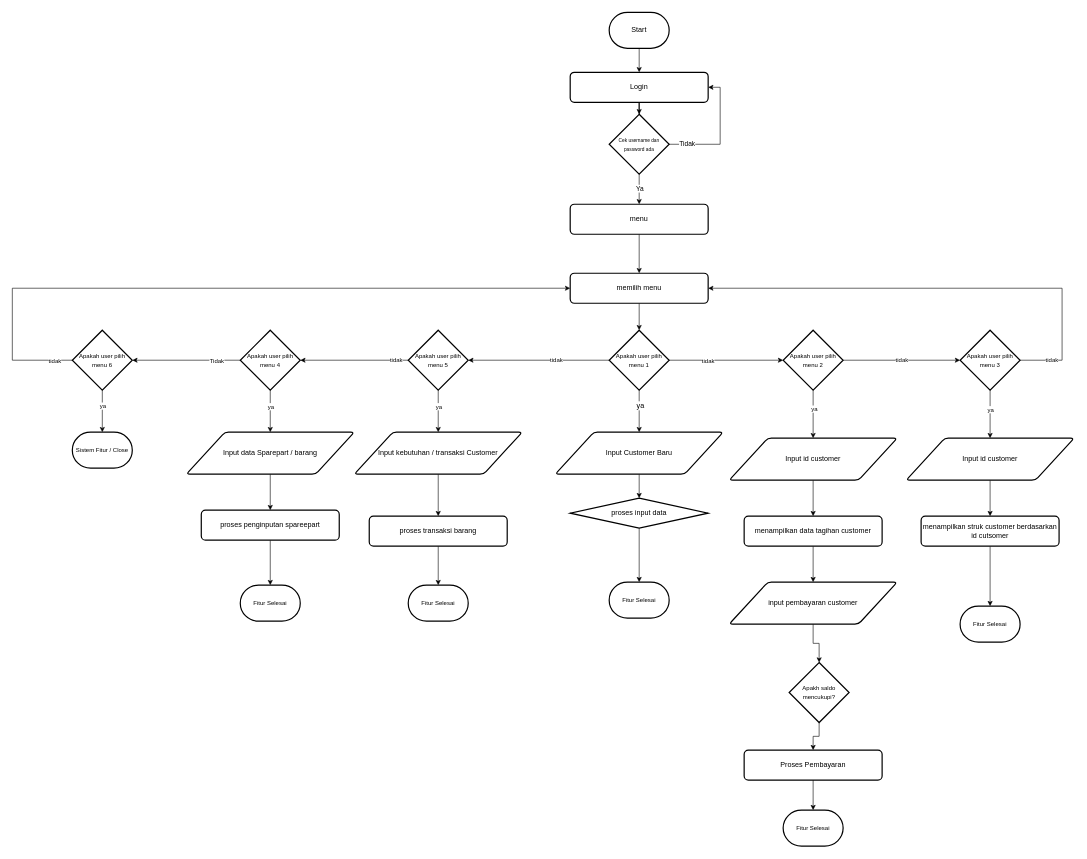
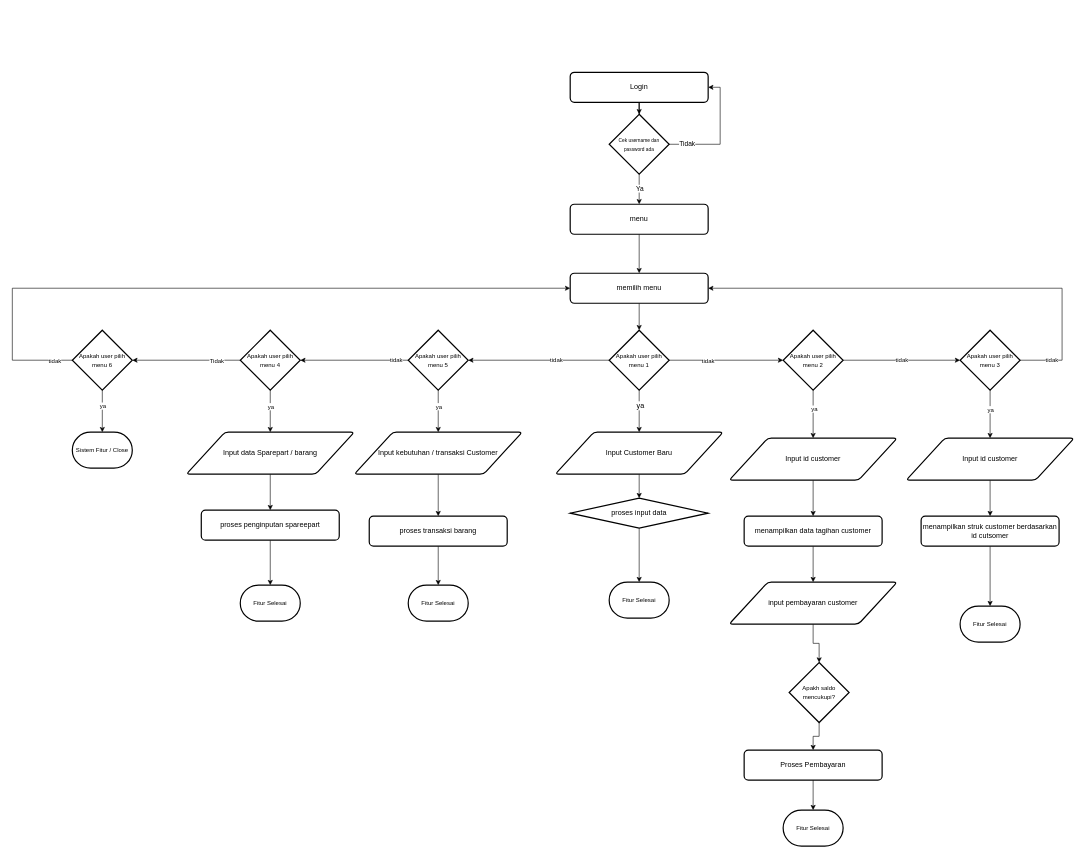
(639, 30) -> none
(639, 66) -> none
